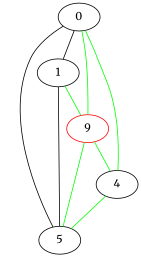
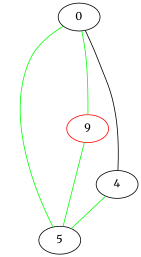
(58, 73) -> none
(112, 98) -> (112, 98)
(21, 122) -> (21, 122)
(102, 157) -> none
